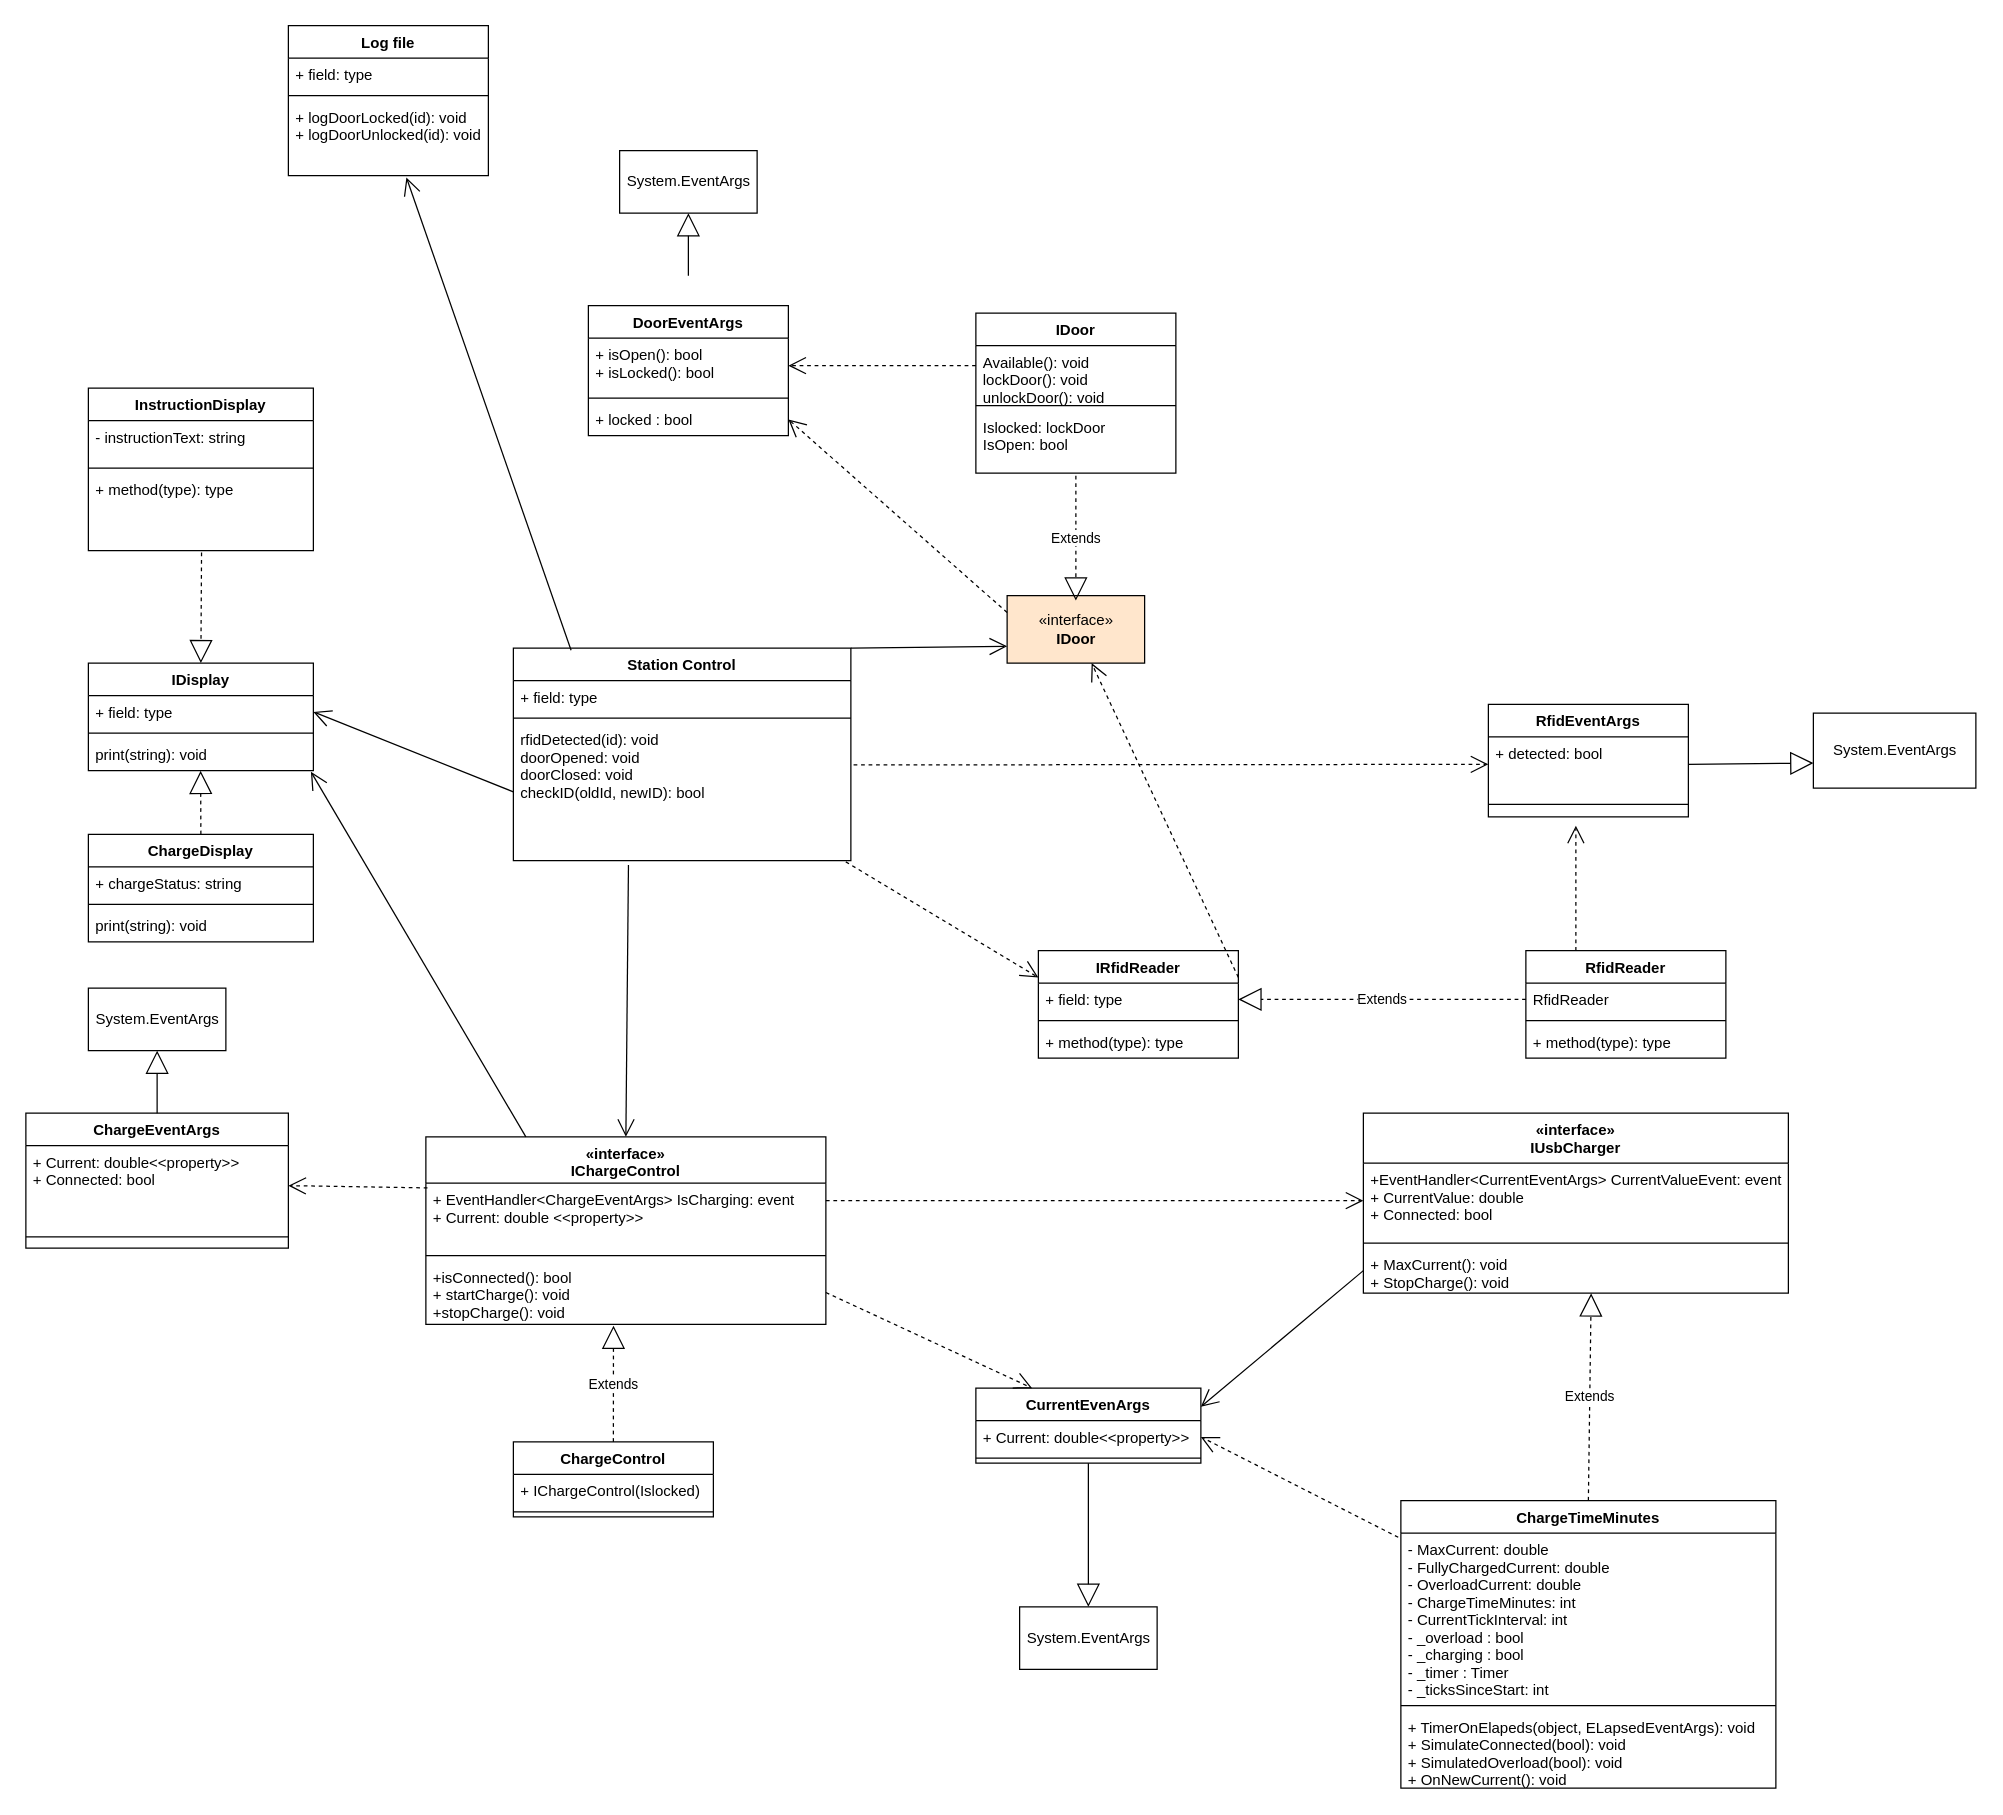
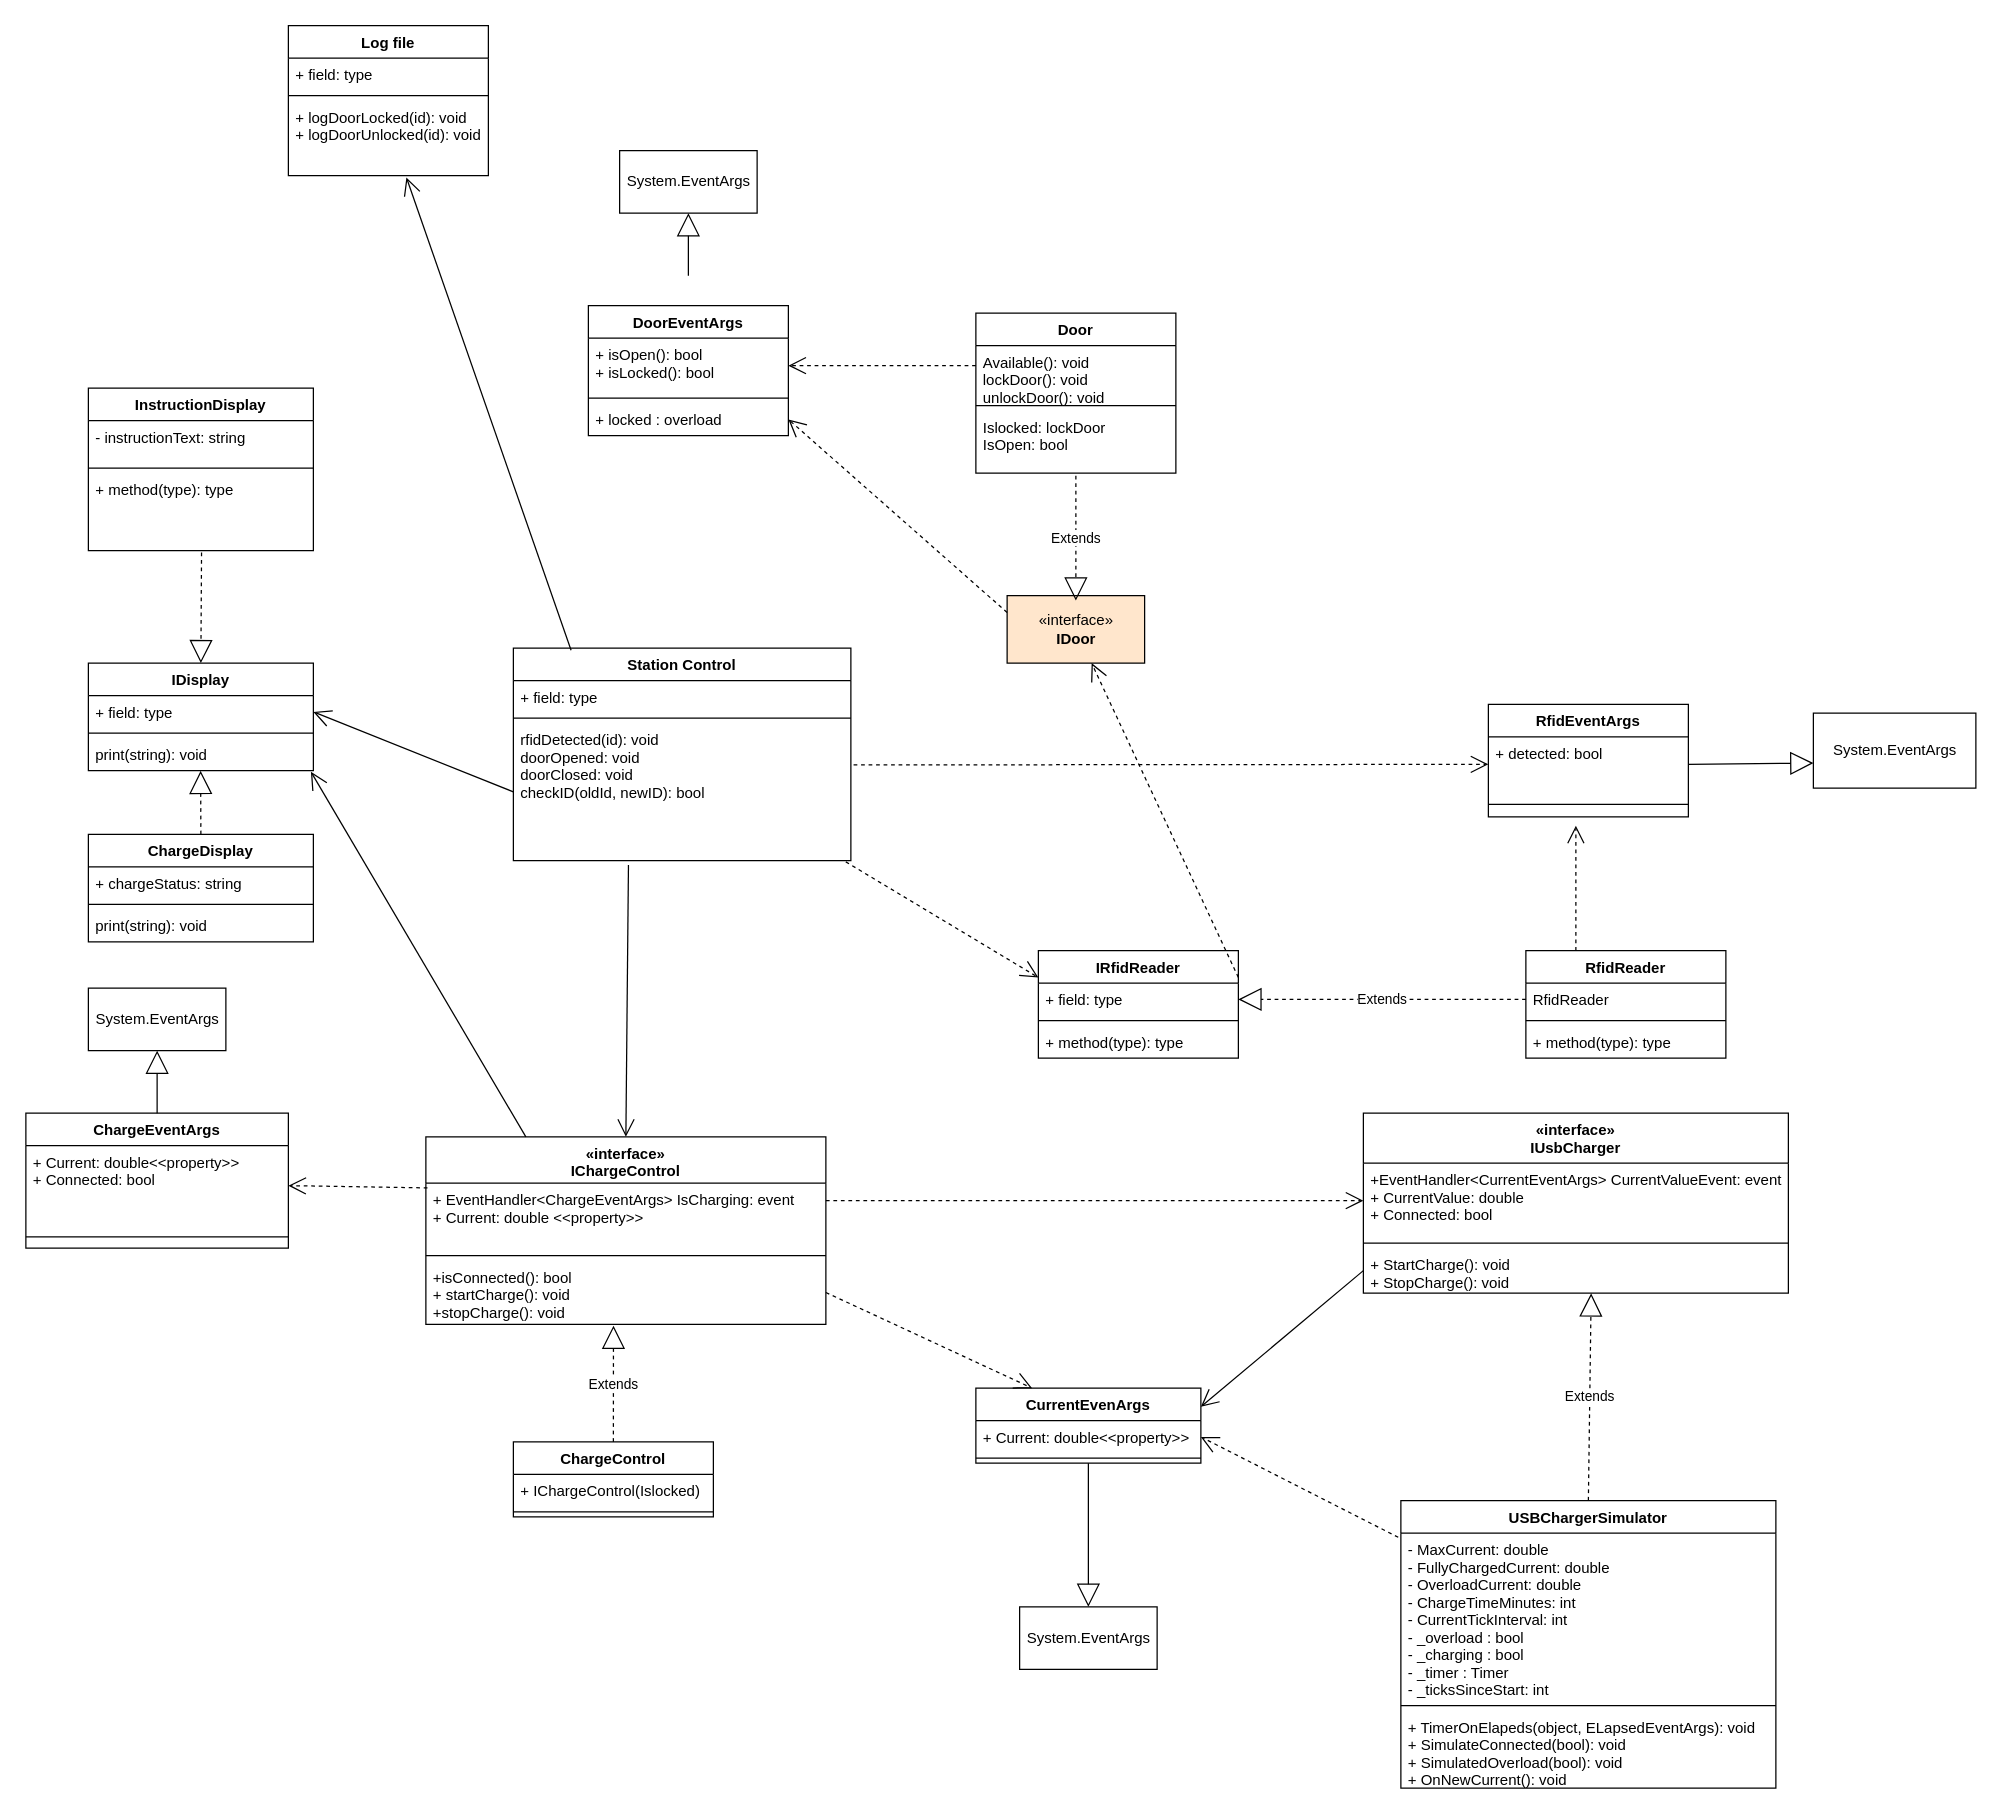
(1075, 330) -> (1075, 330)
(646, 420) -> (663, 420)
(927, 647) -> none
(1446, 1265) -> (1450, 1265)
(1588, 1518) -> (1588, 1518)
